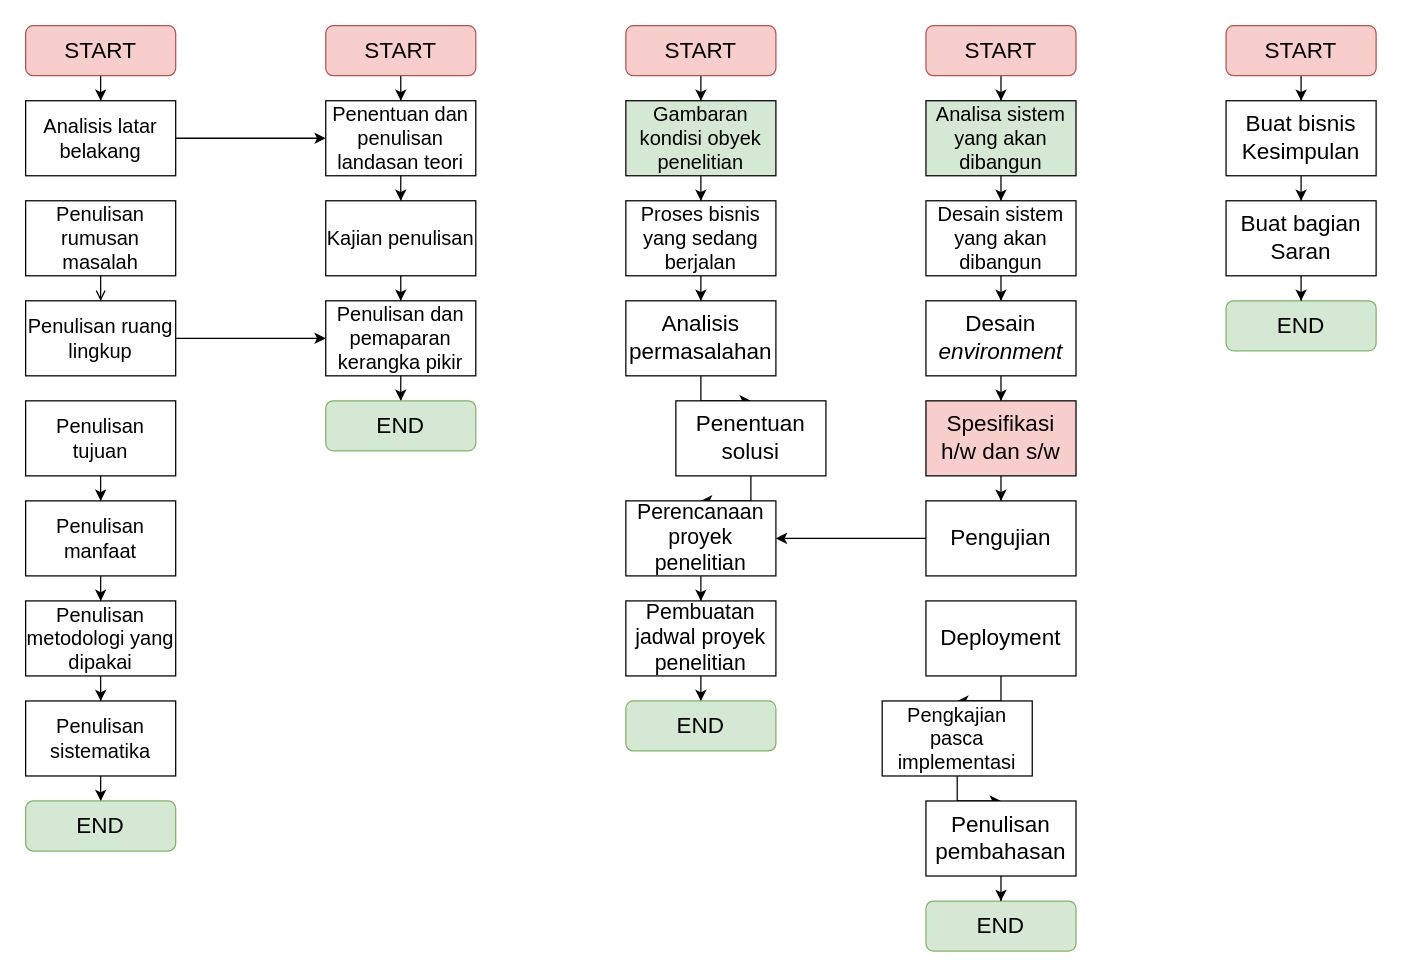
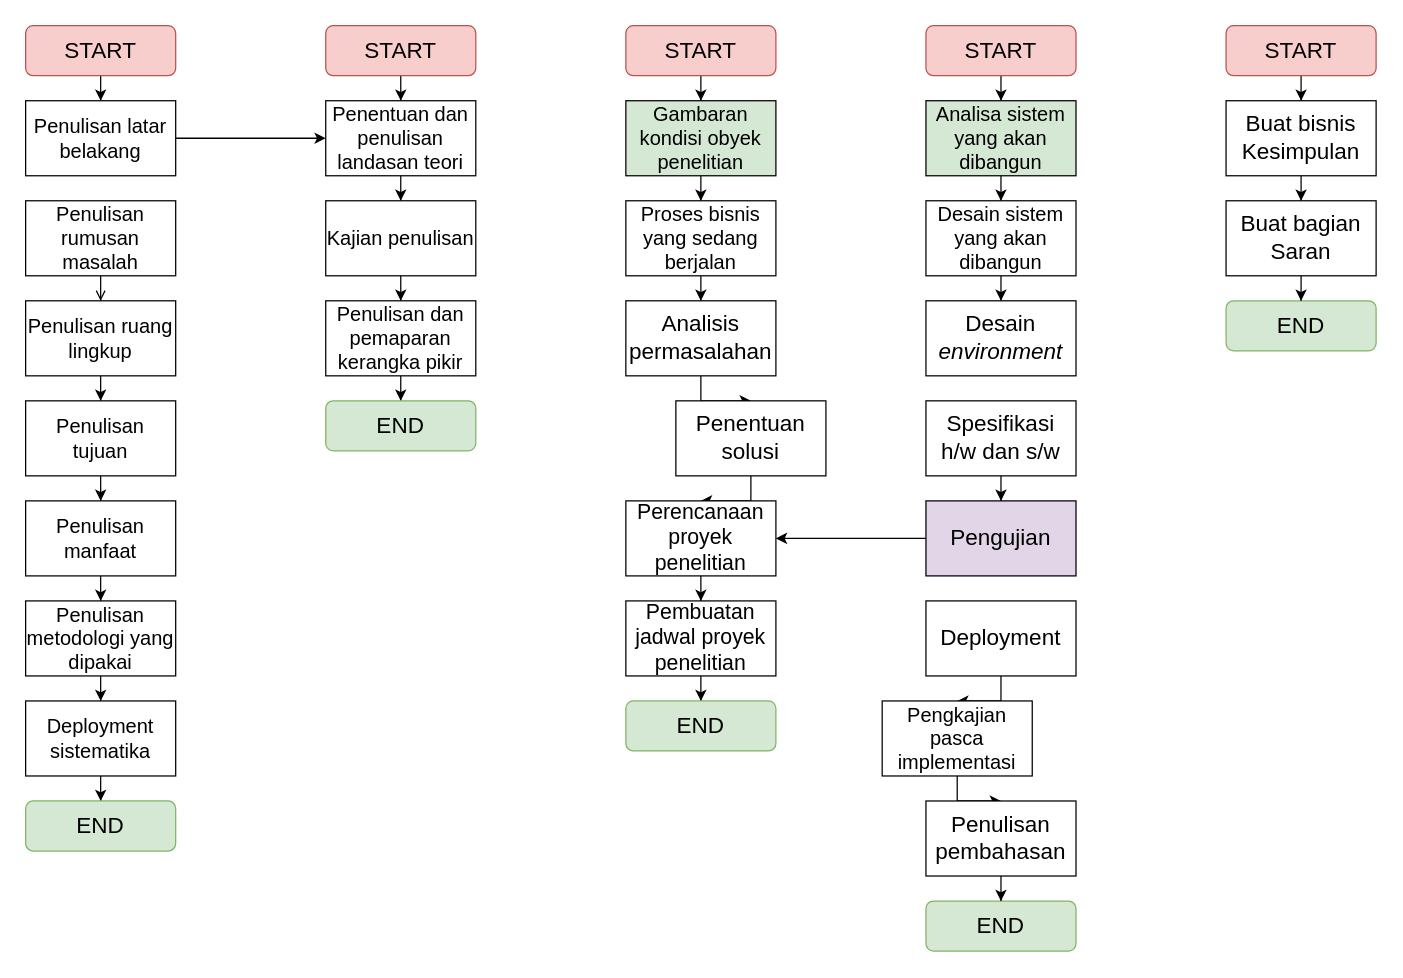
(101, 138) -> (101, 138)
(247, 338) -> (101, 393)
(1001, 393) -> none
(1001, 438) -> (1001, 438)
(1001, 538) -> (1001, 538)
(101, 738) -> (101, 738)
